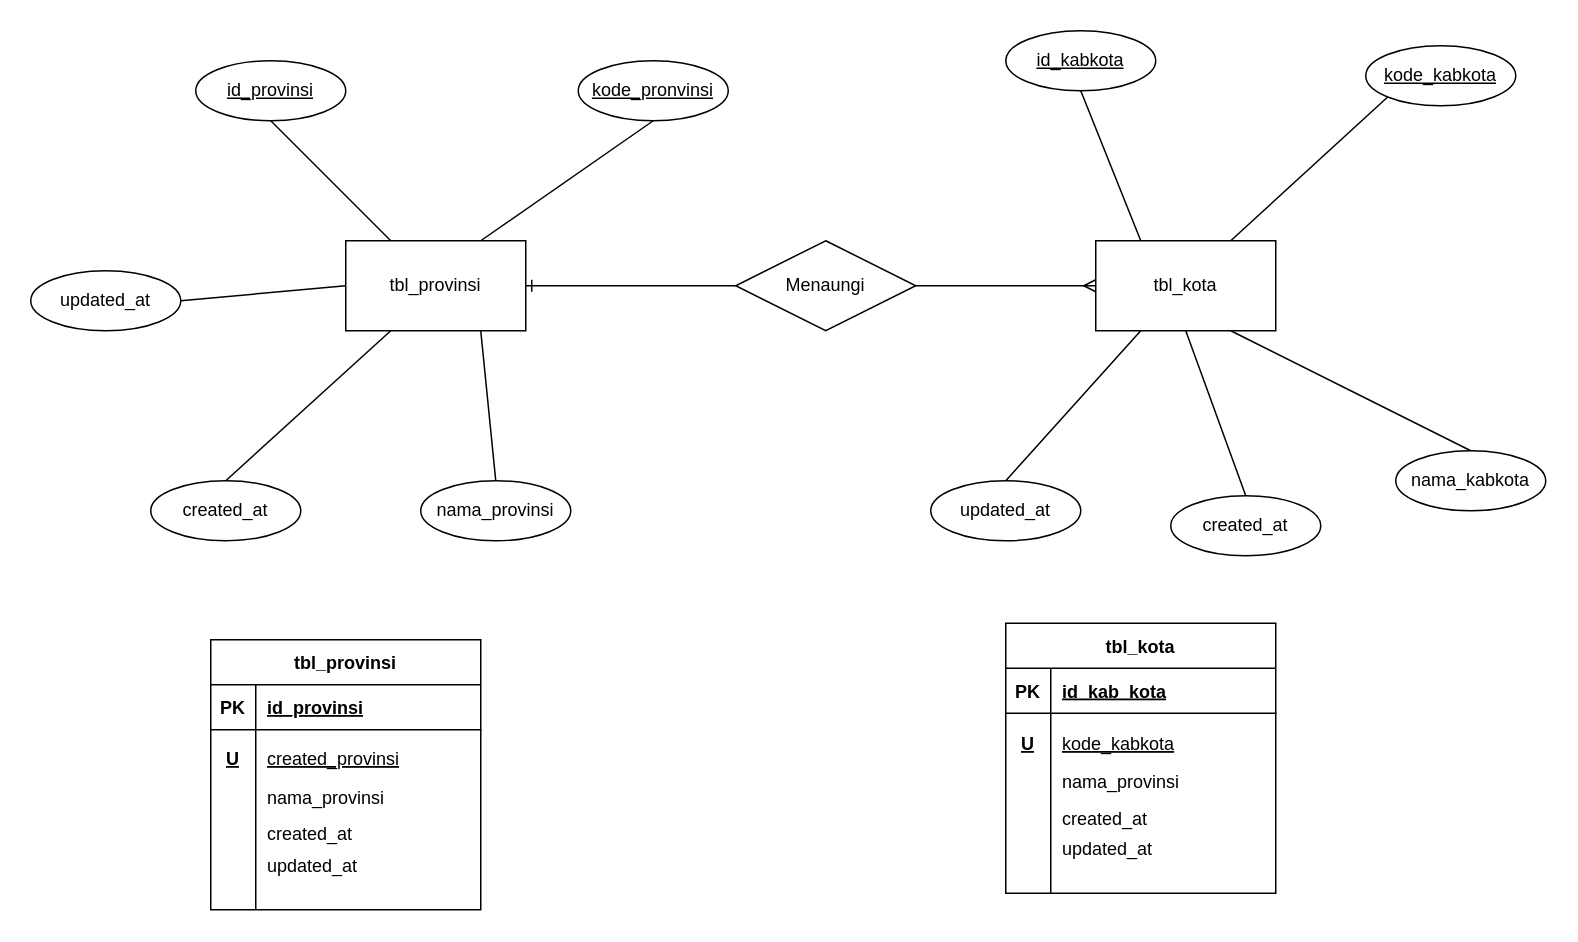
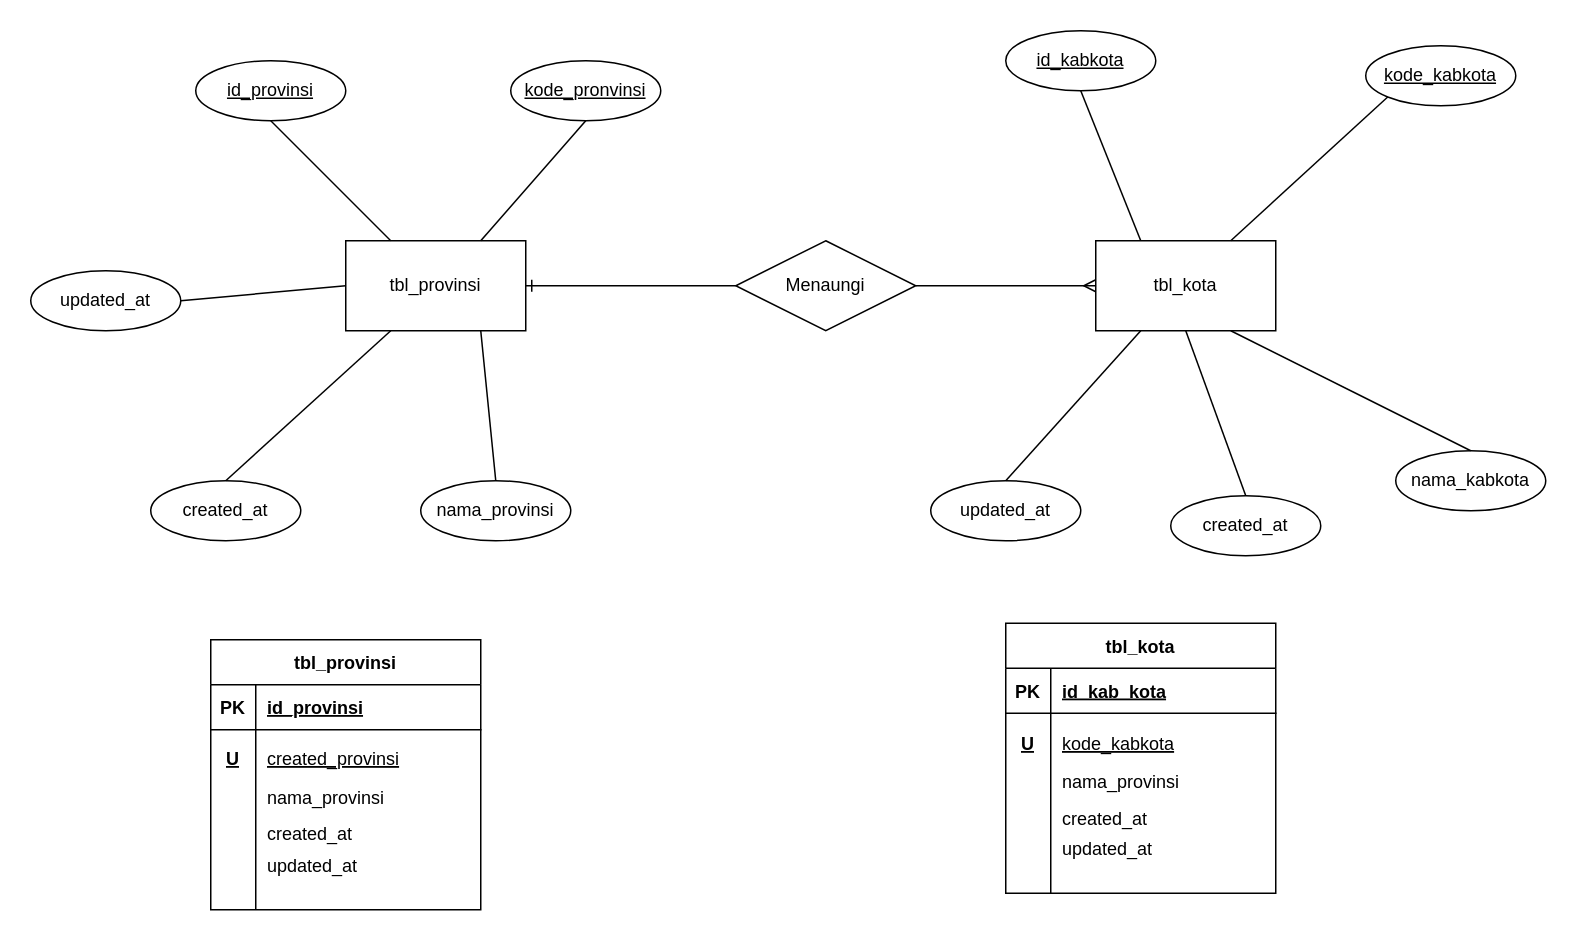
(653, 91) -> (586, 91)
